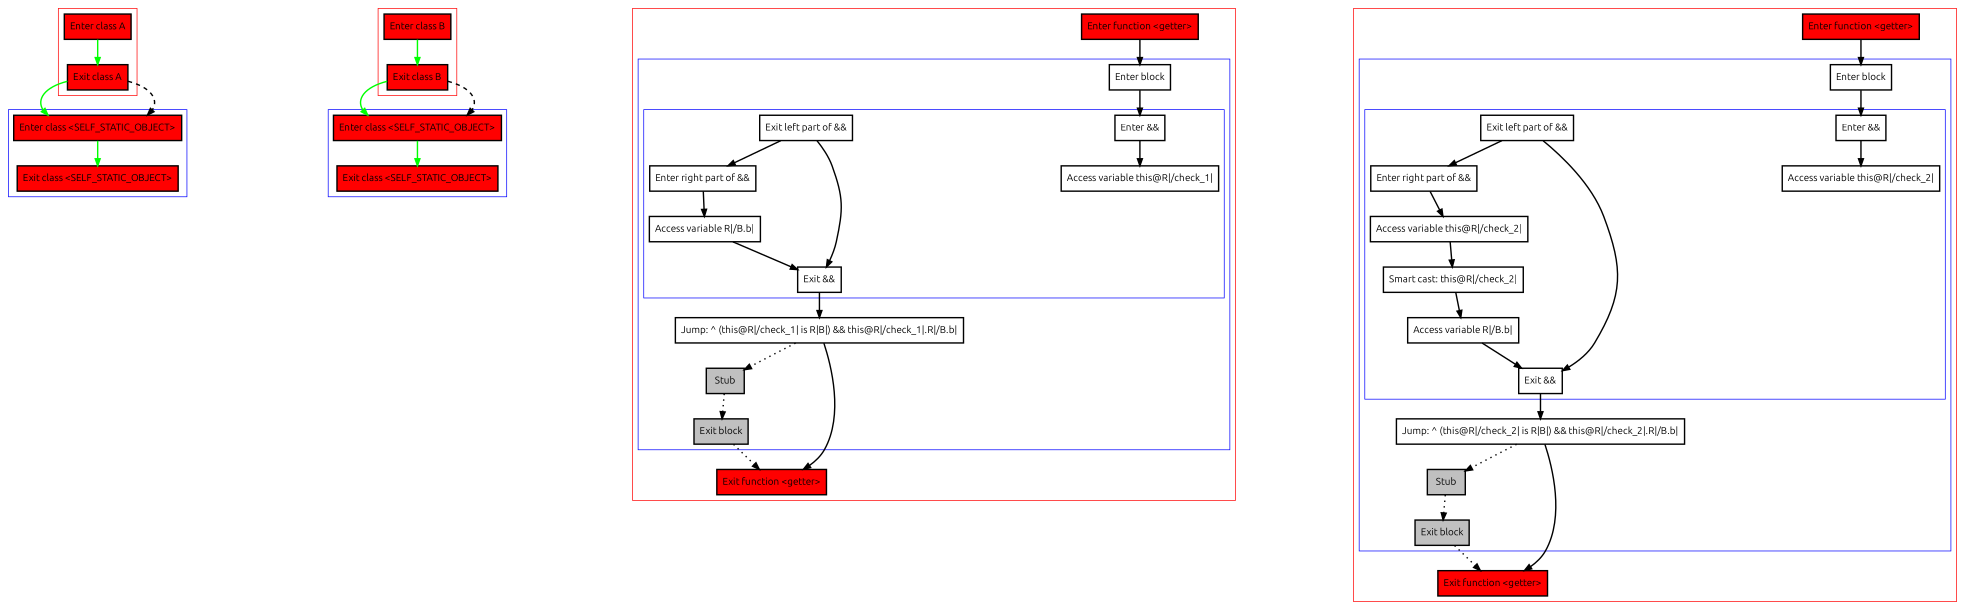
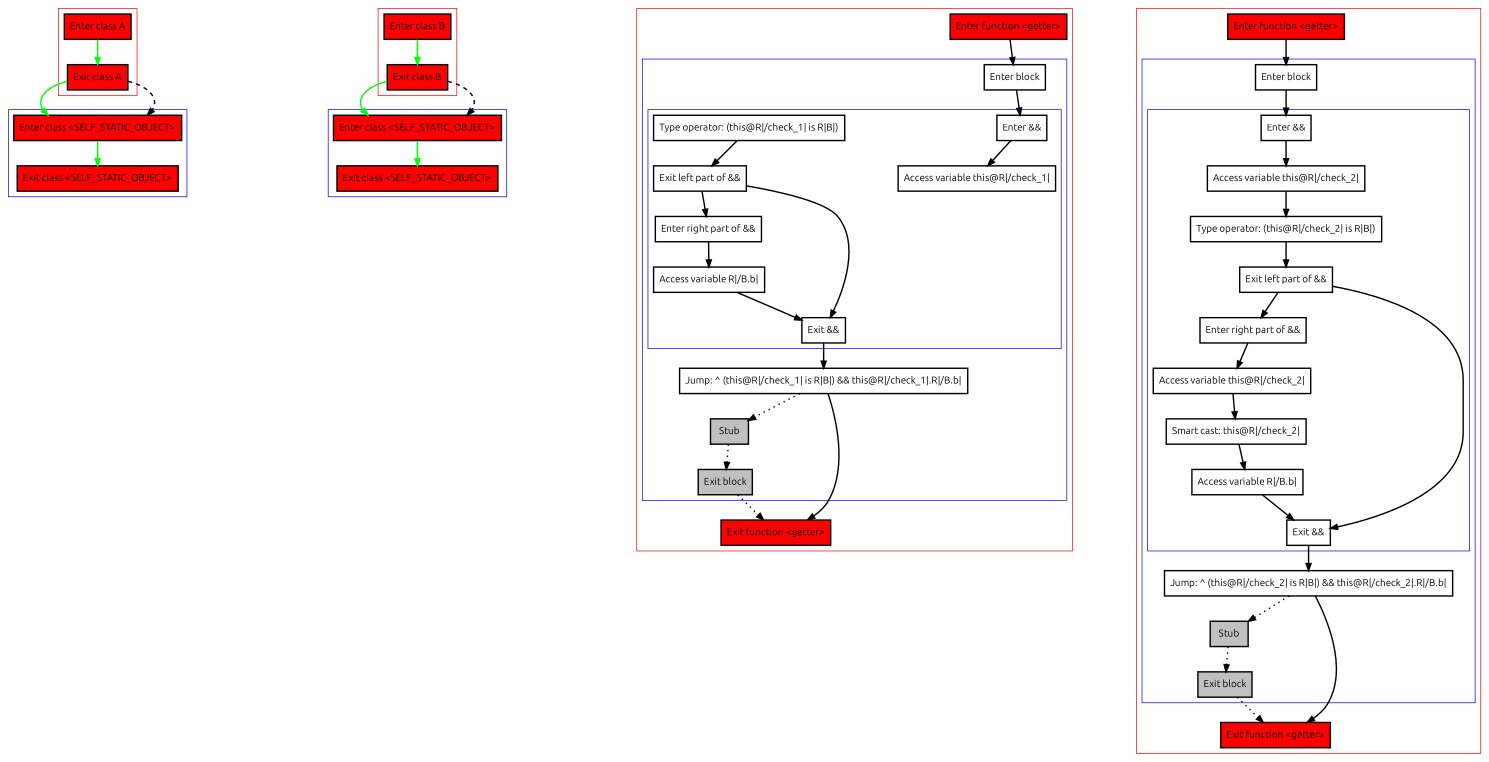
none -> (749, 128)
none -> (1286, 229)
